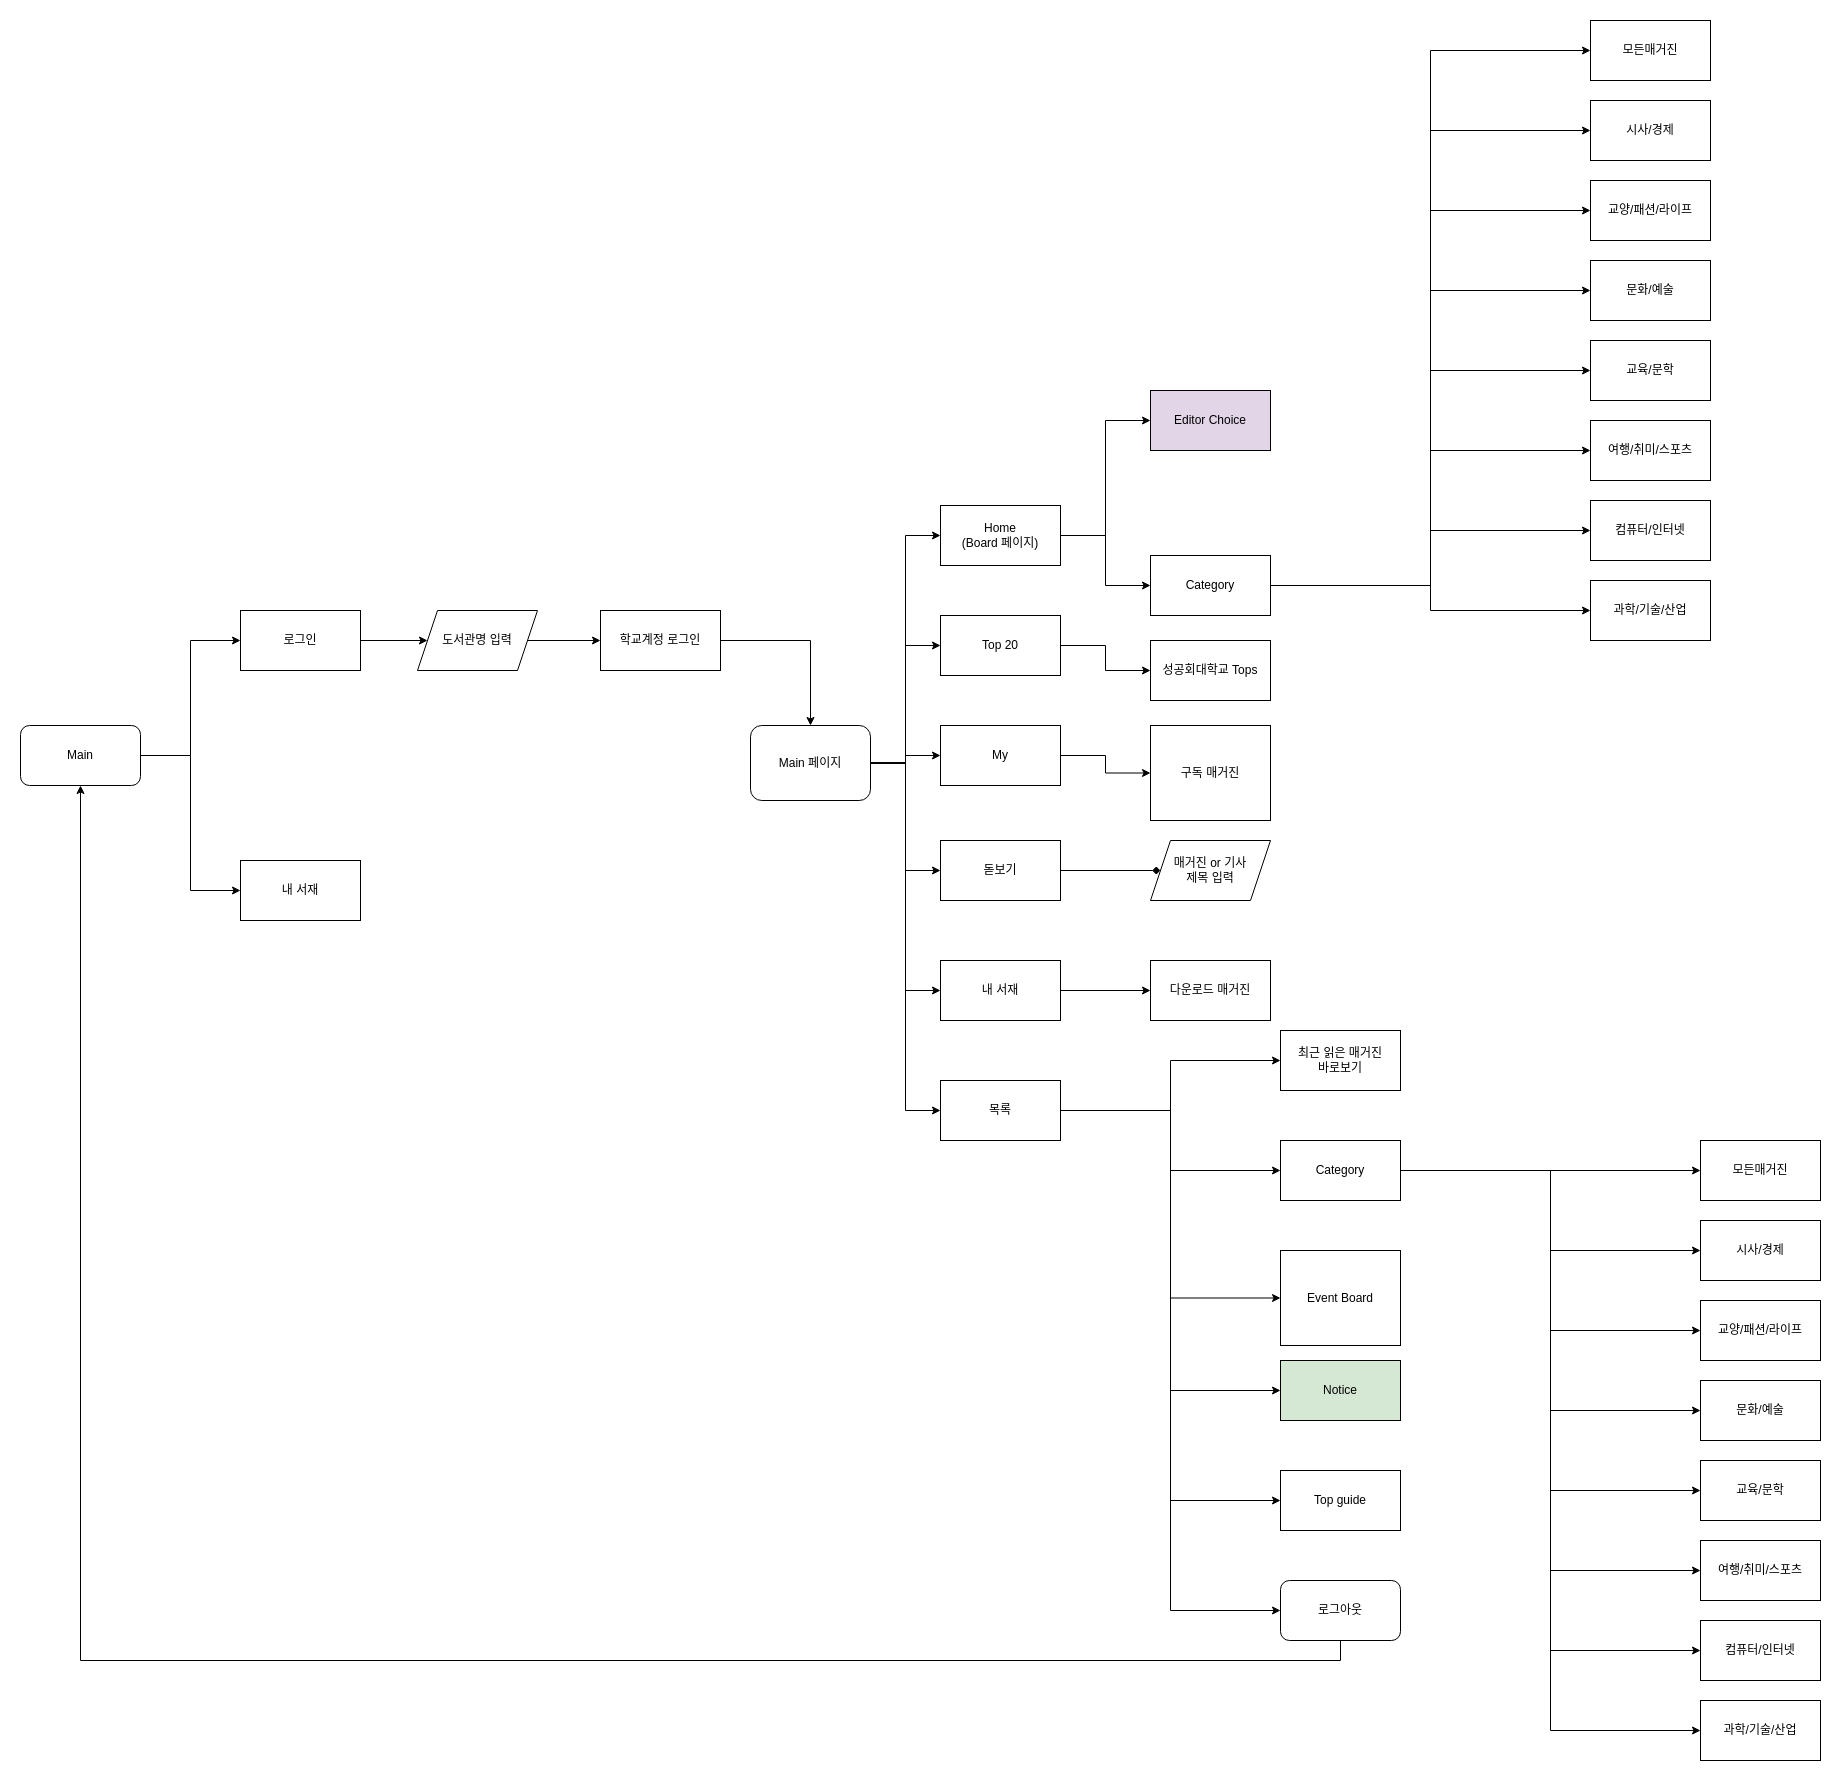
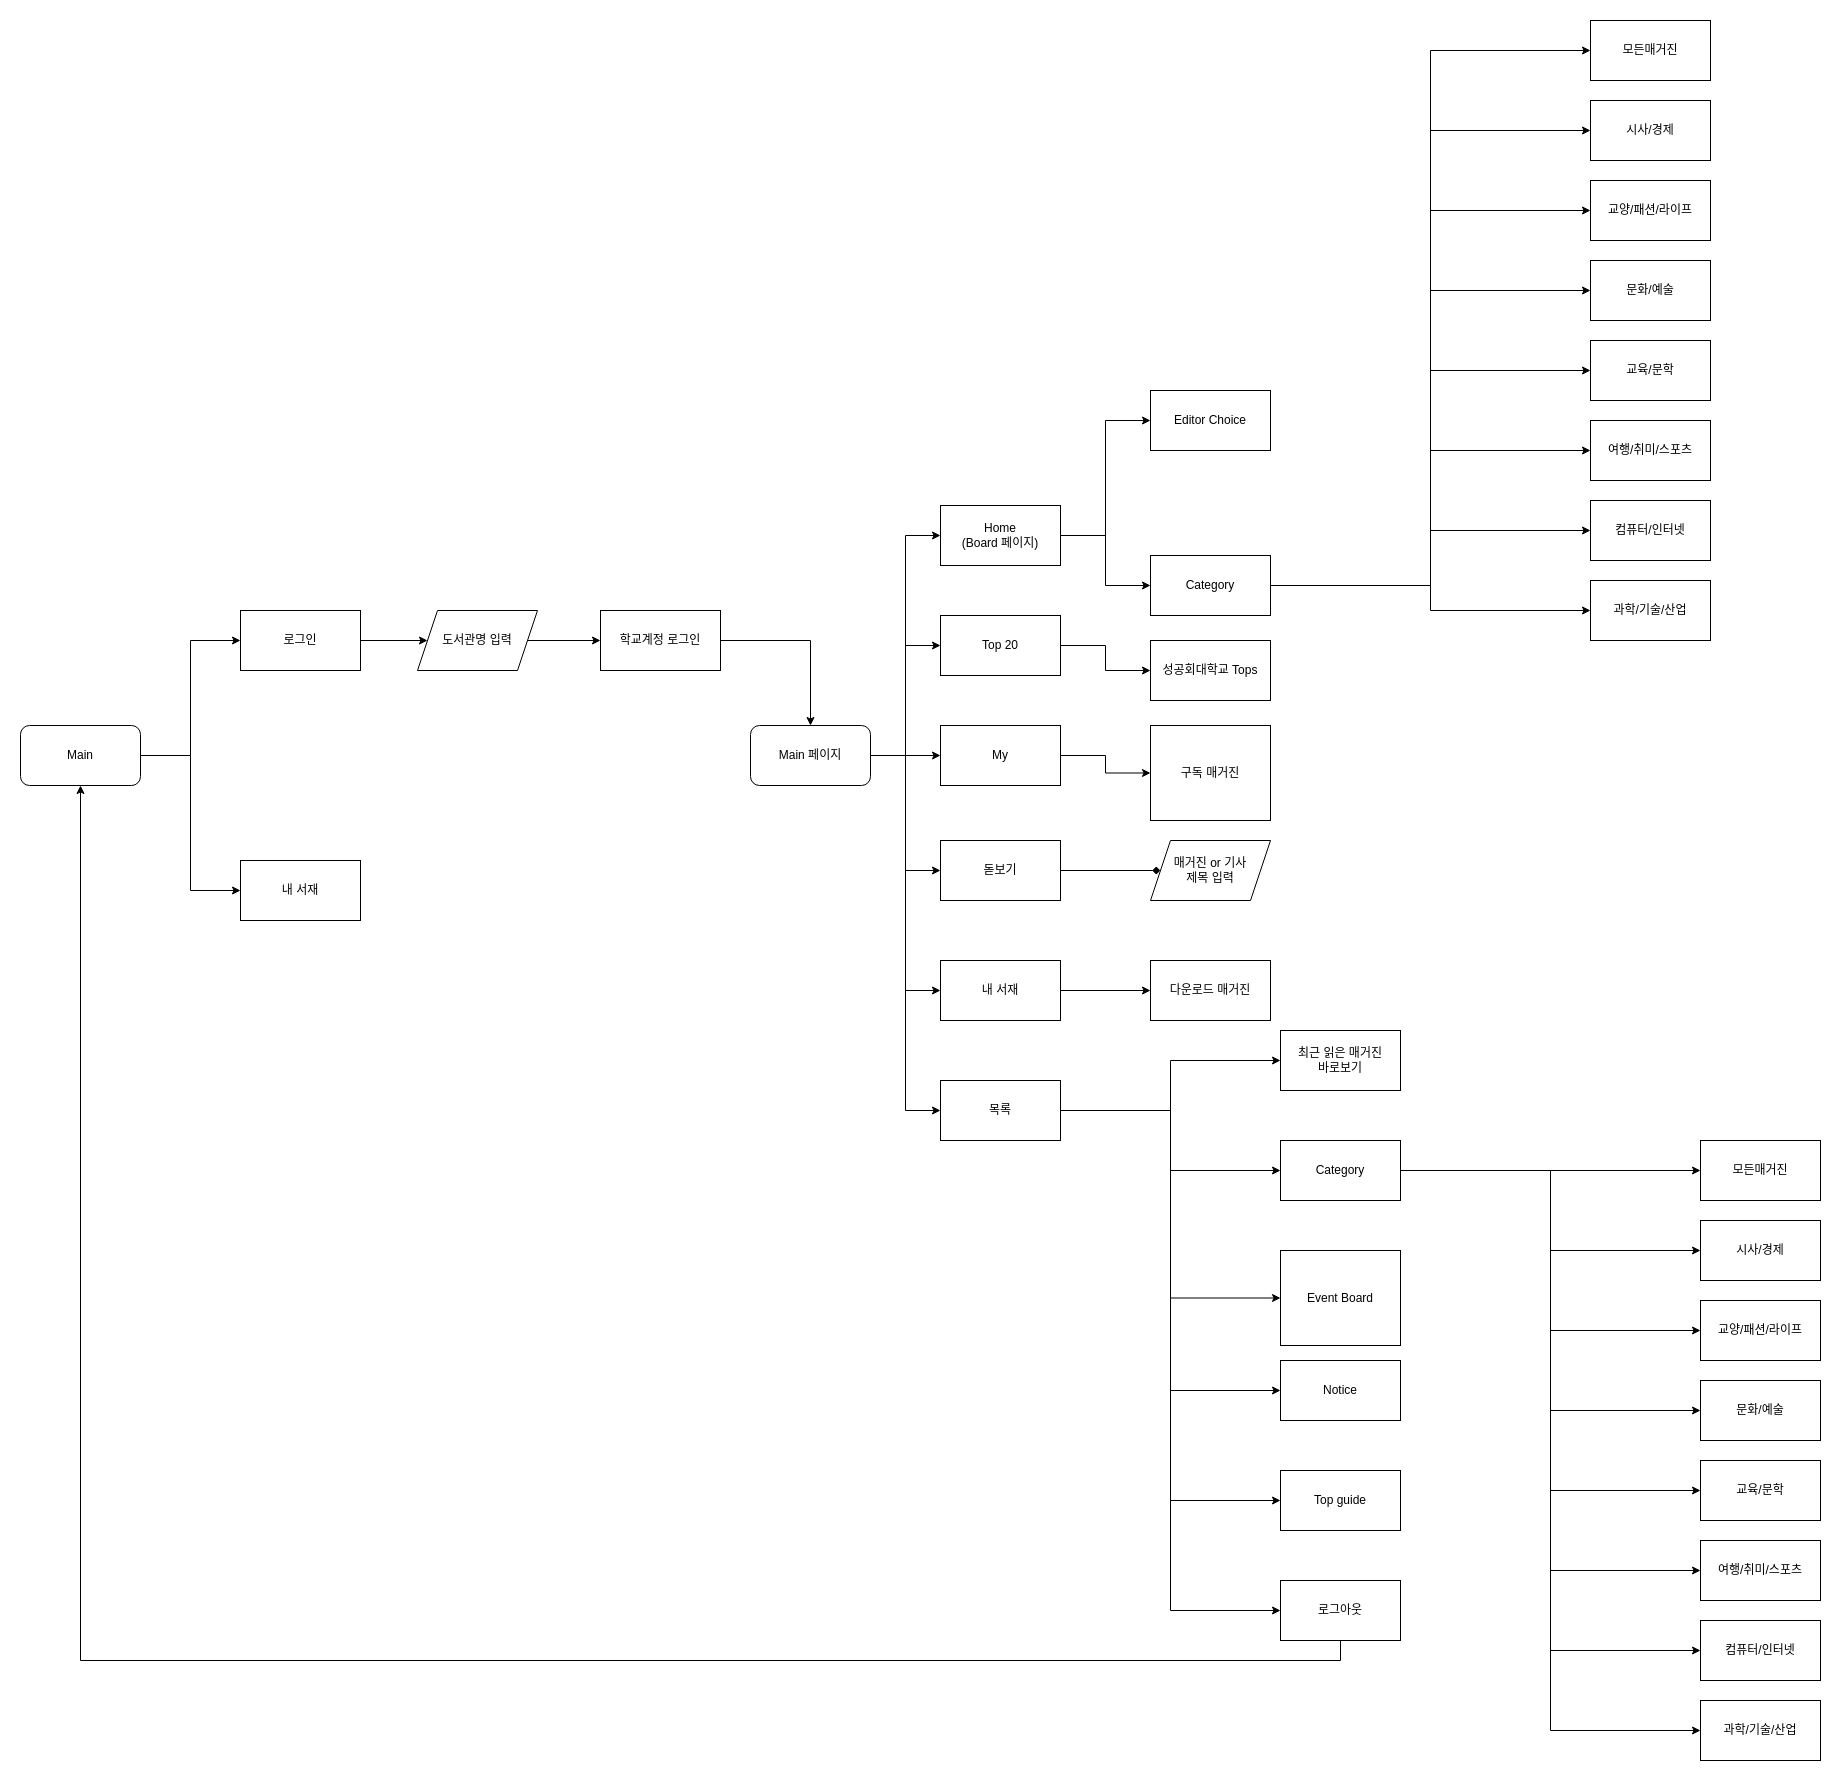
(1211, 421) -> (1211, 421)
(811, 763) -> (811, 756)
(1341, 1391) -> (1341, 1391)
(1341, 1611) -> (1341, 1611)
